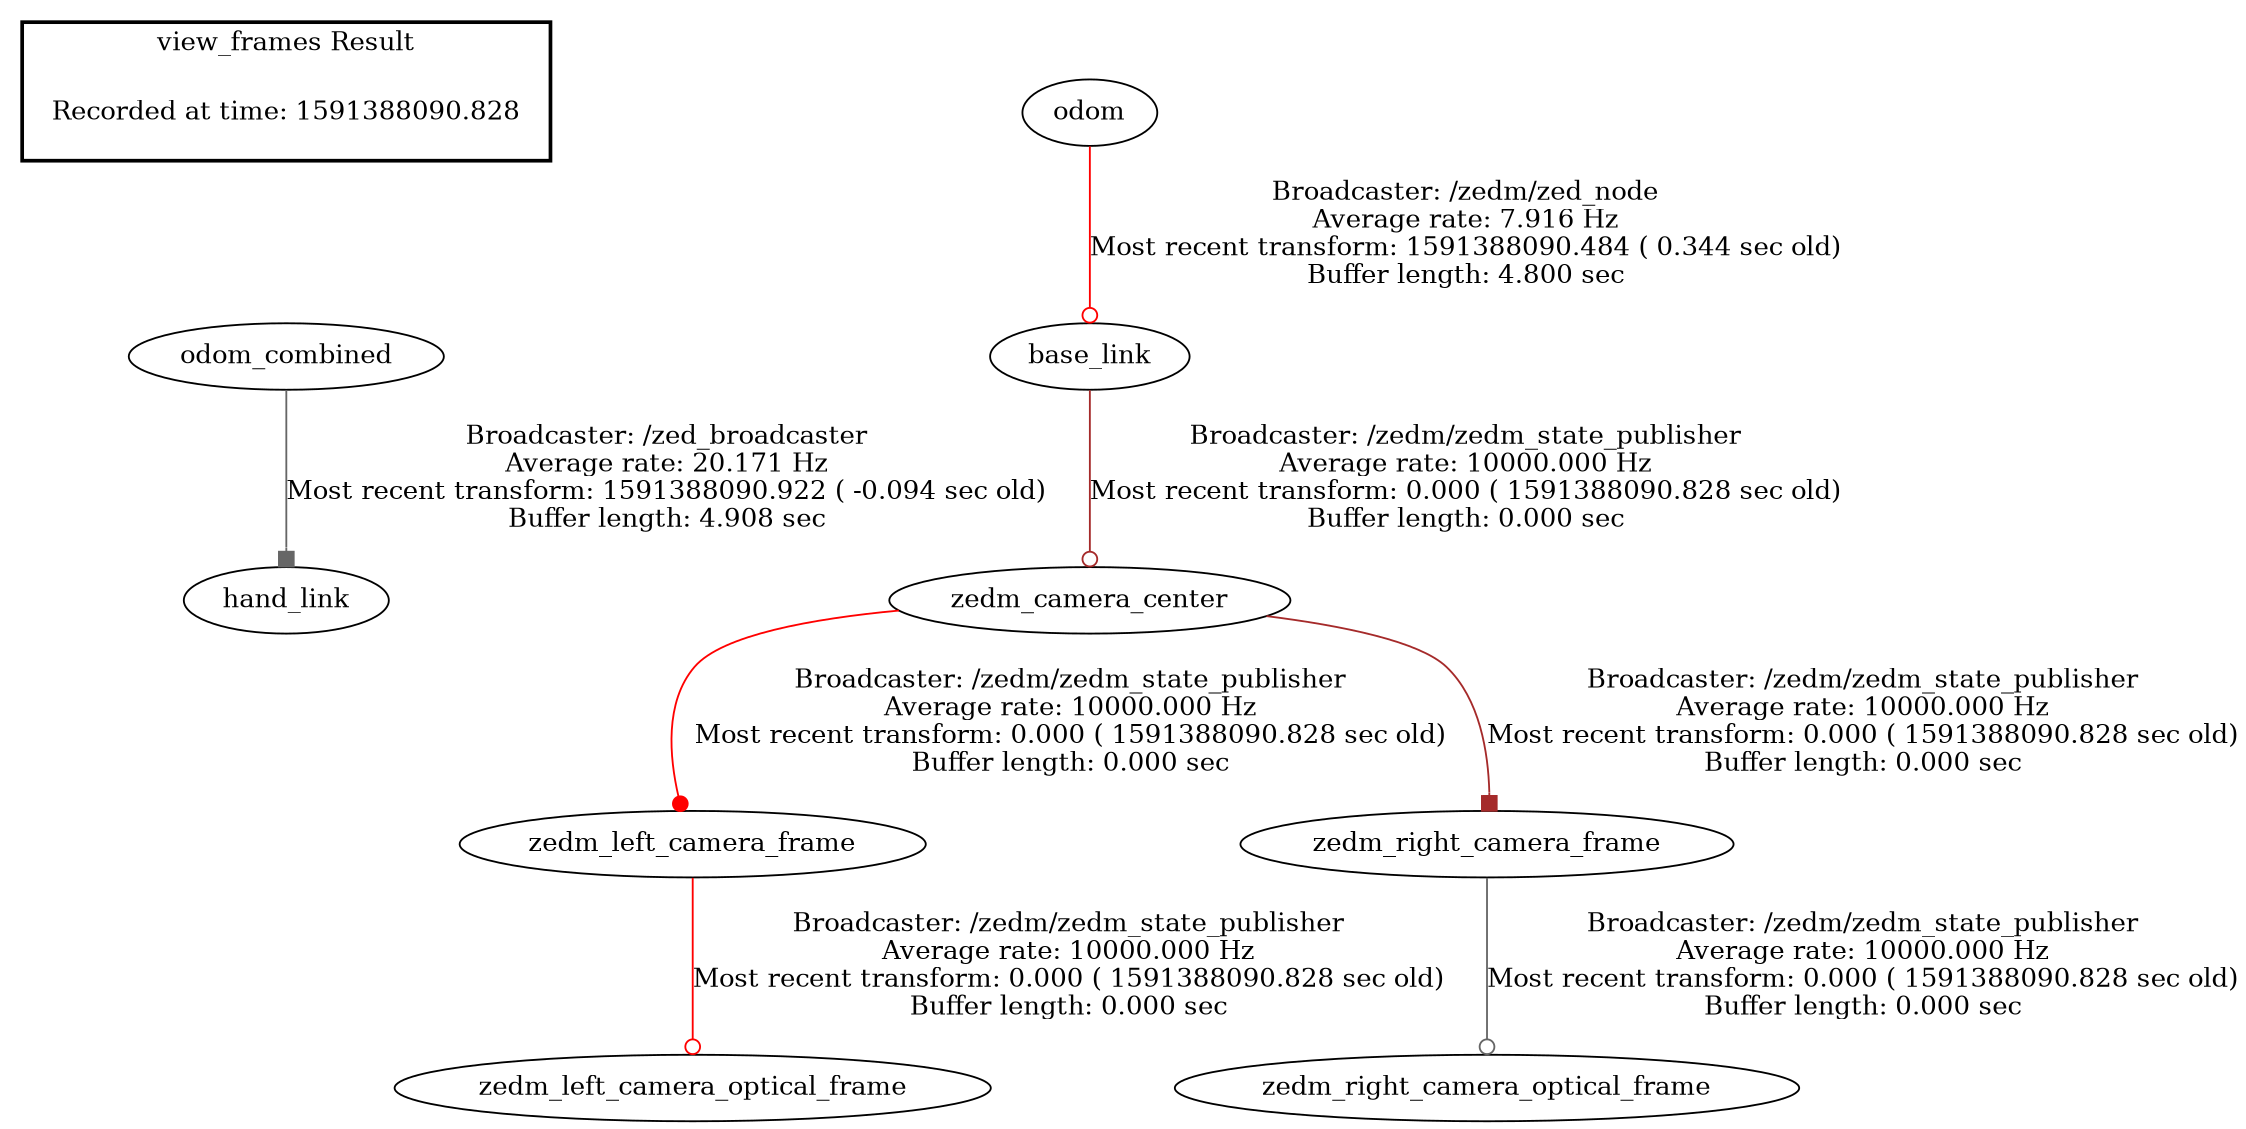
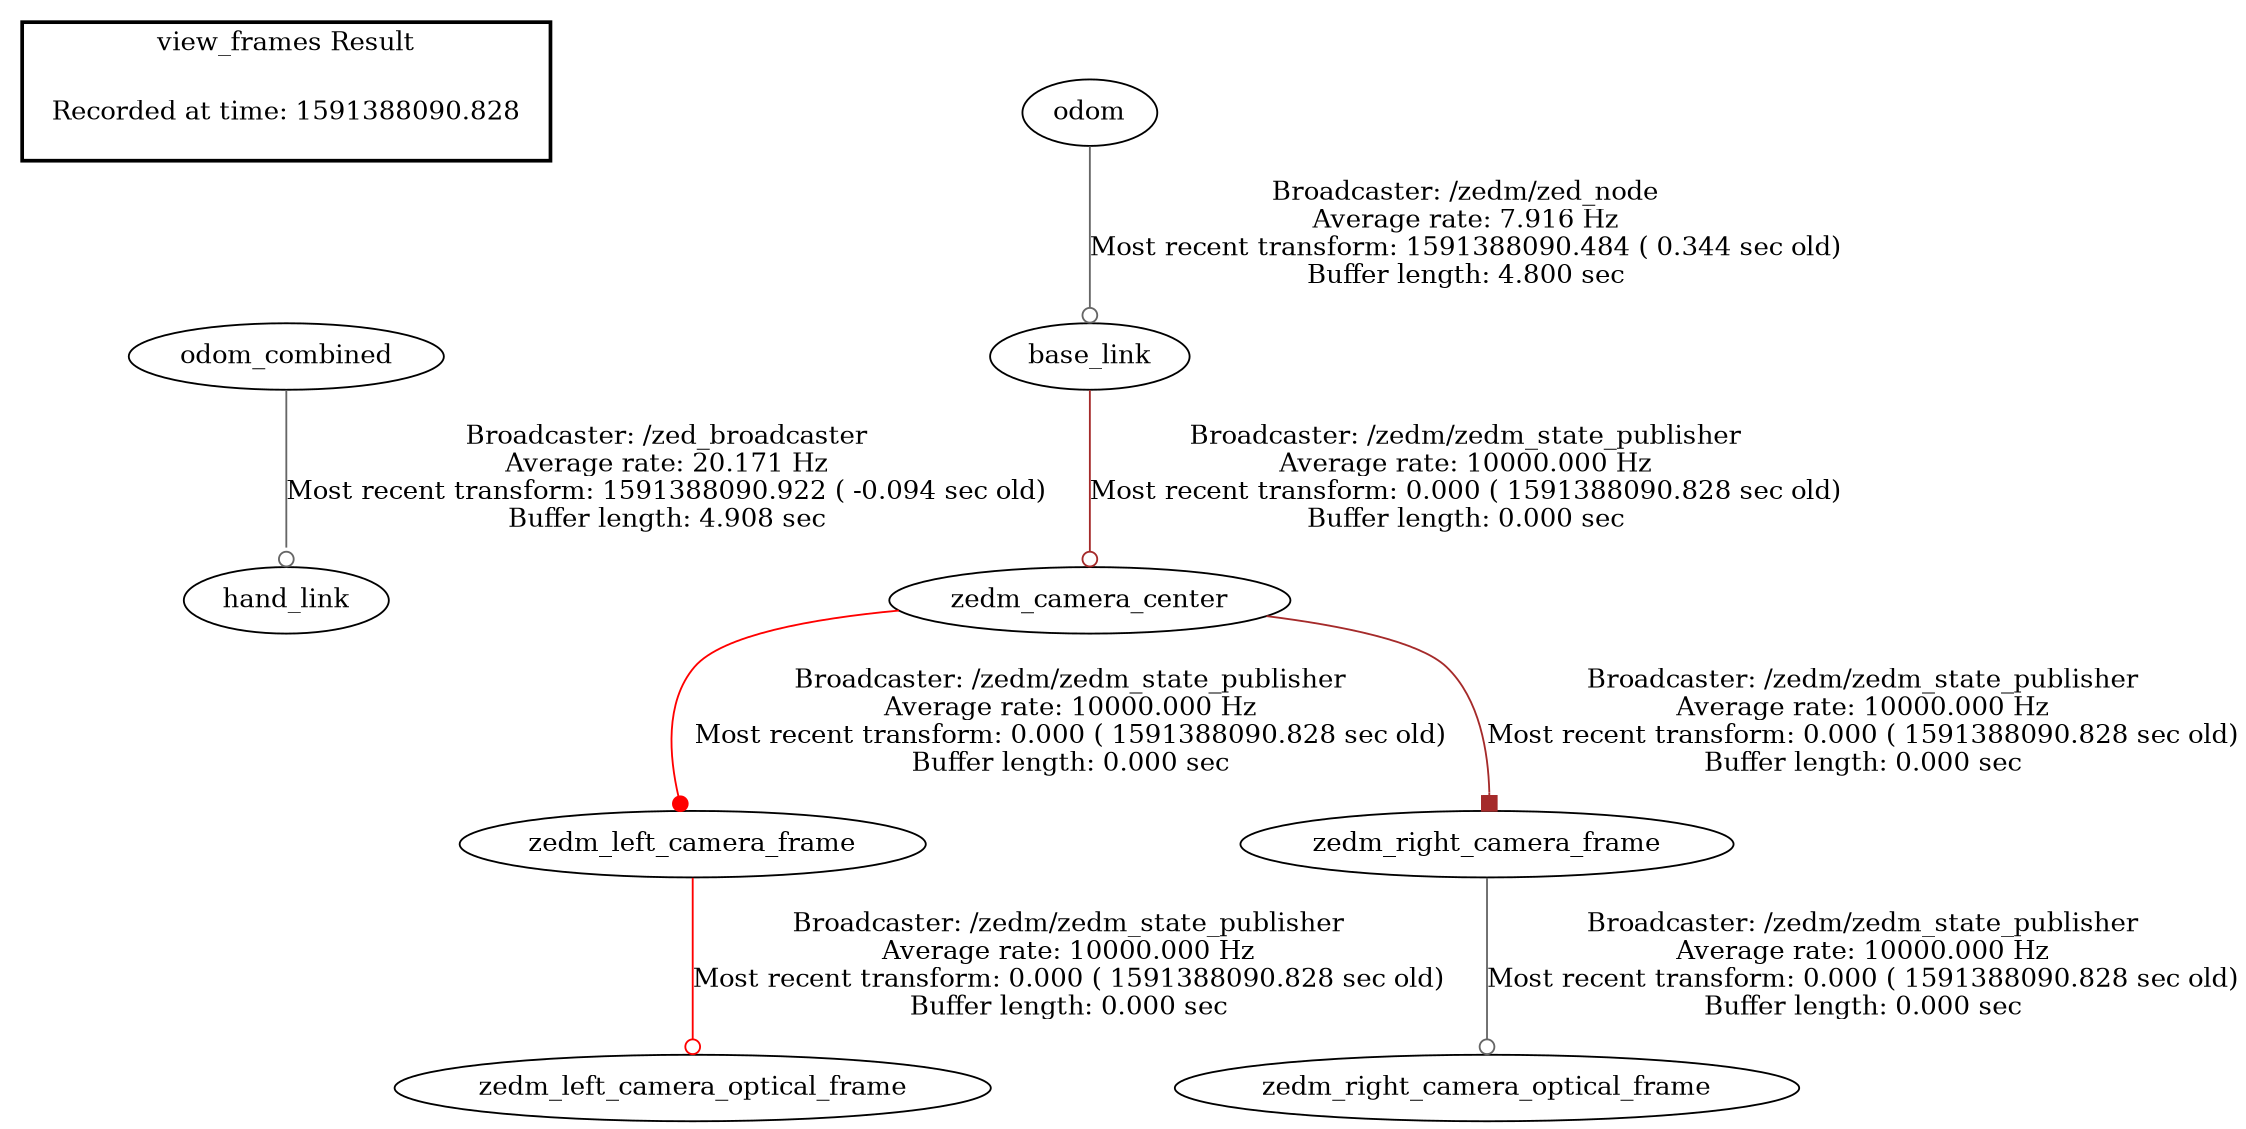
(1090, 227) -> (1090, 227)
(286, 469) -> (286, 469)
